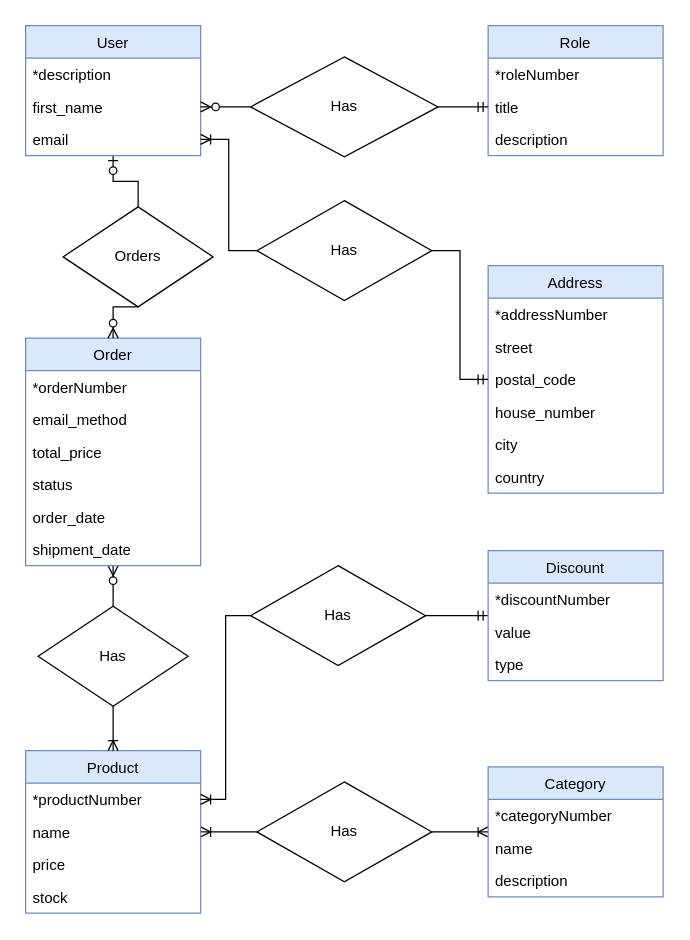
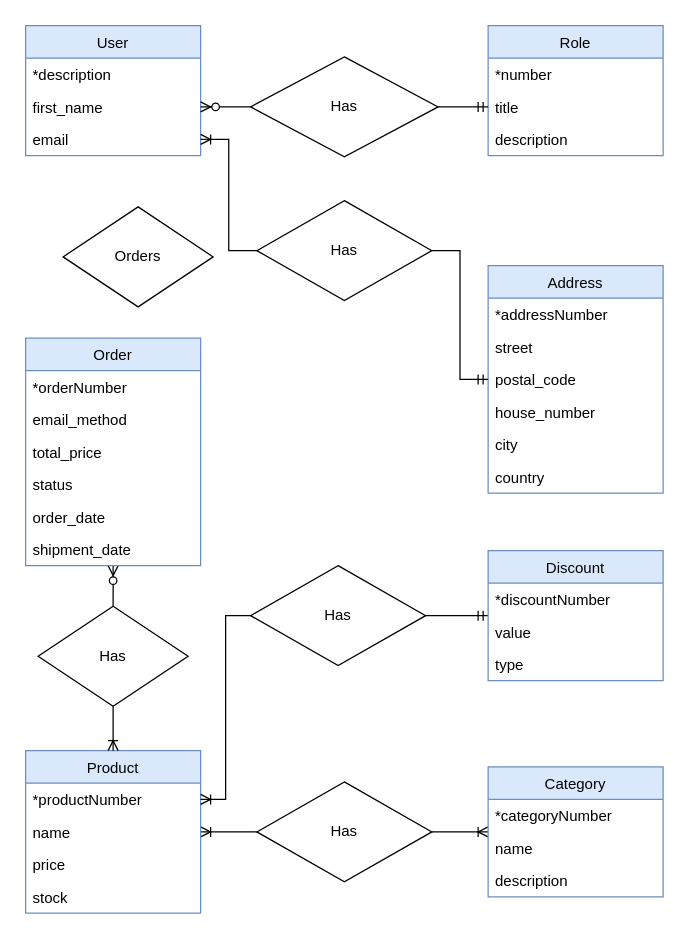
(539, 75) -> (524, 75)
(126, 181) -> none
(113, 310) -> none
